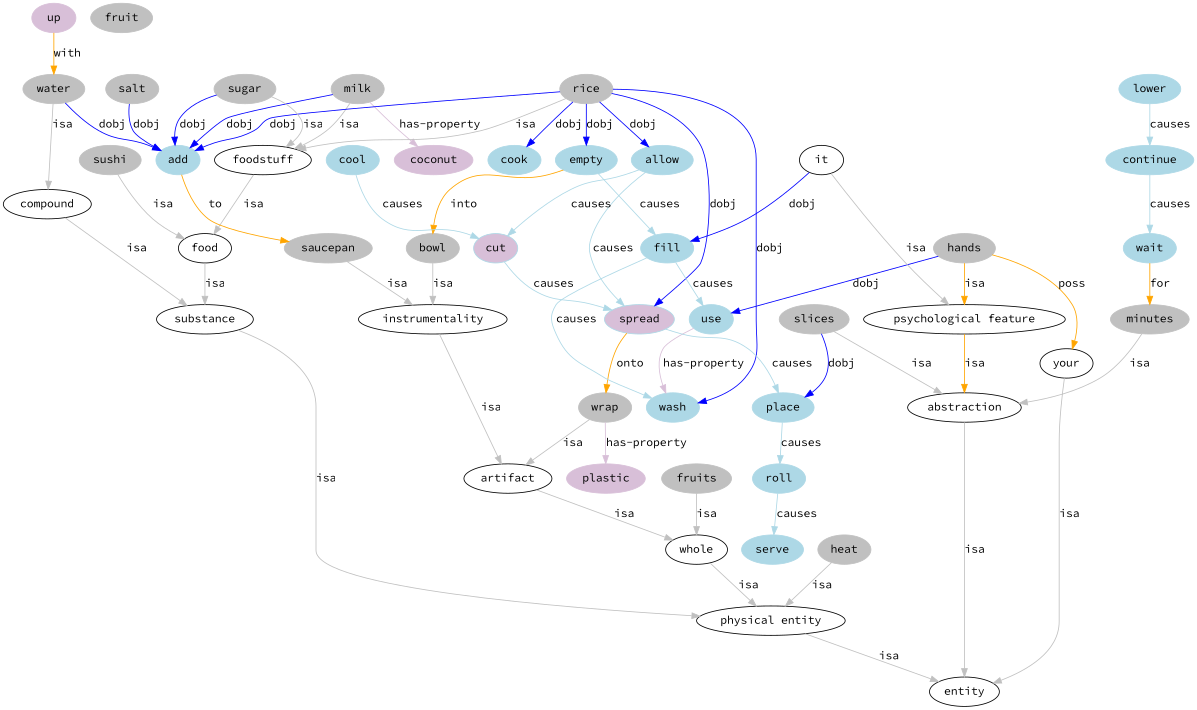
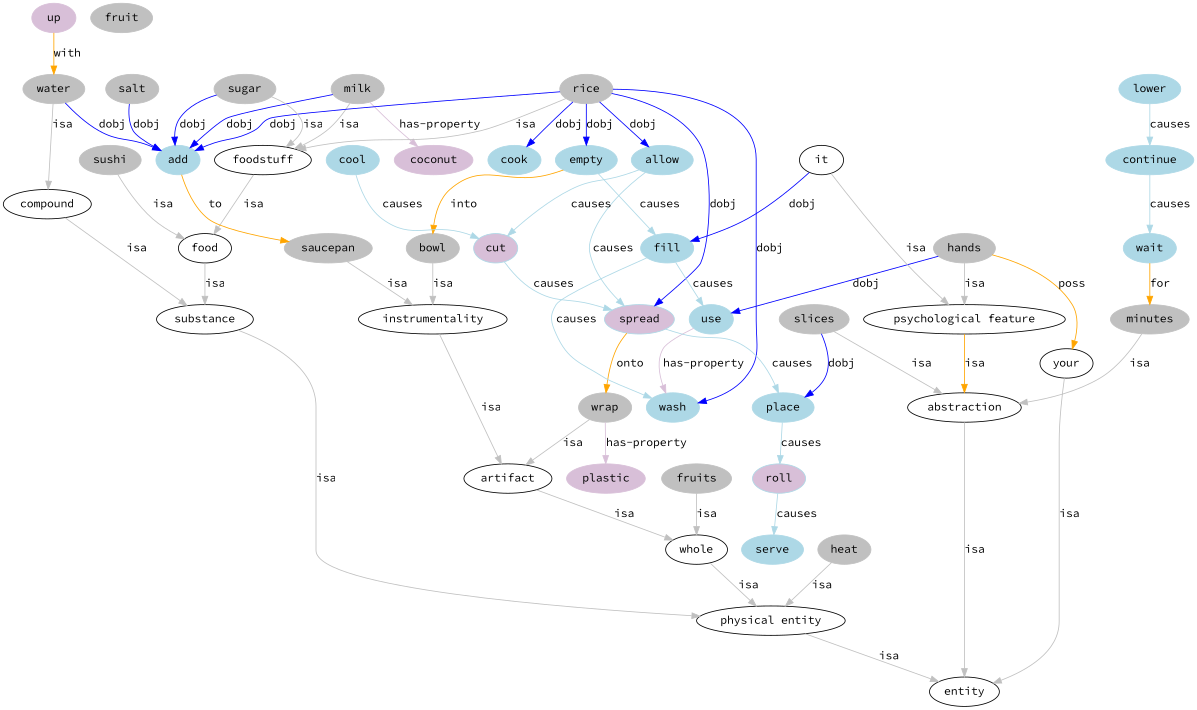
(964, 280) -> (964, 280)
(779, 479) -> (779, 479)
